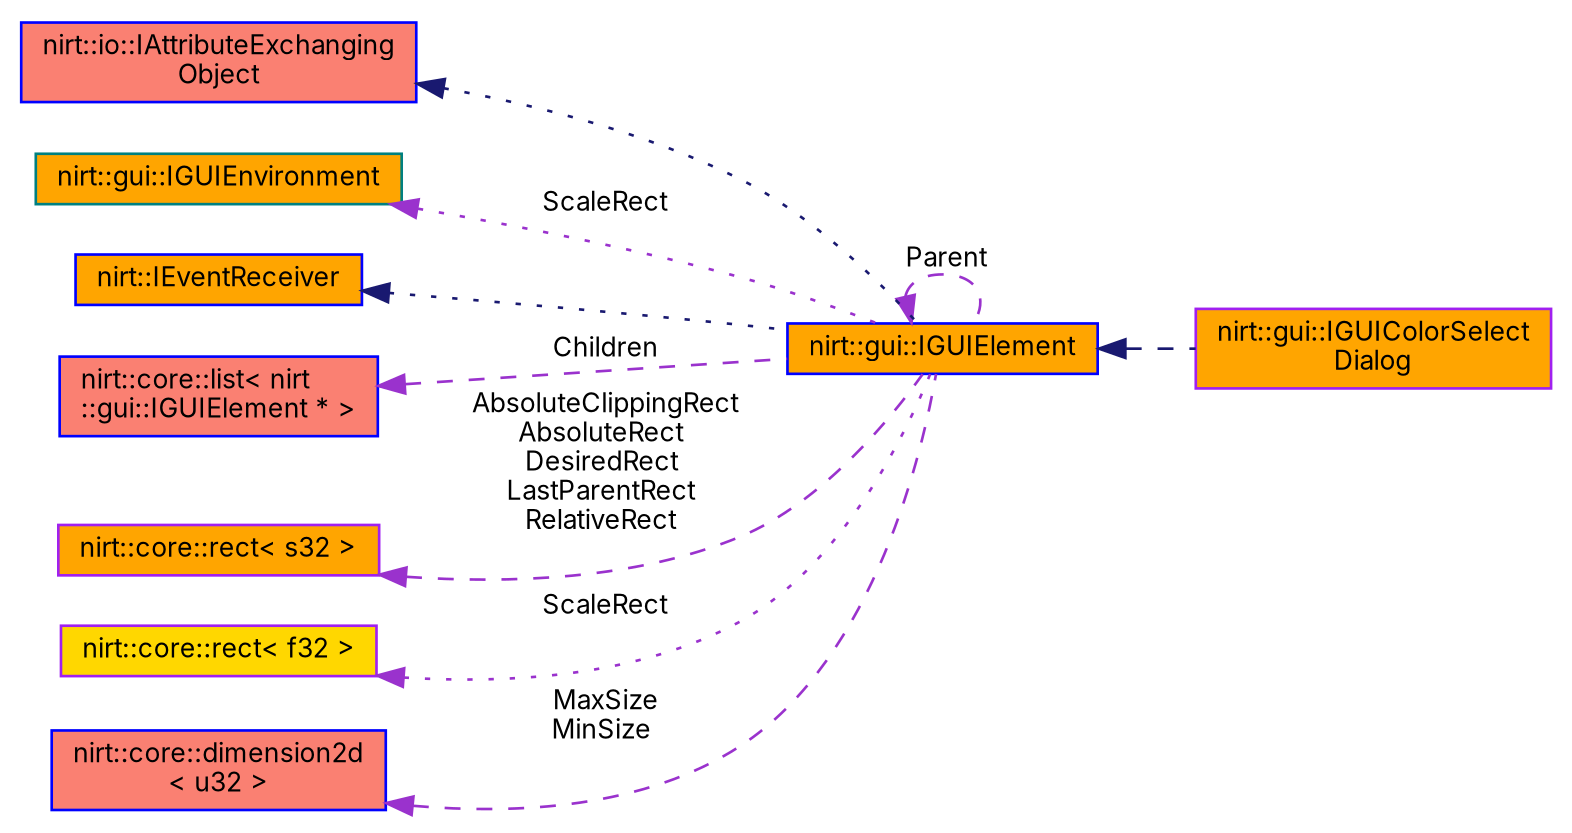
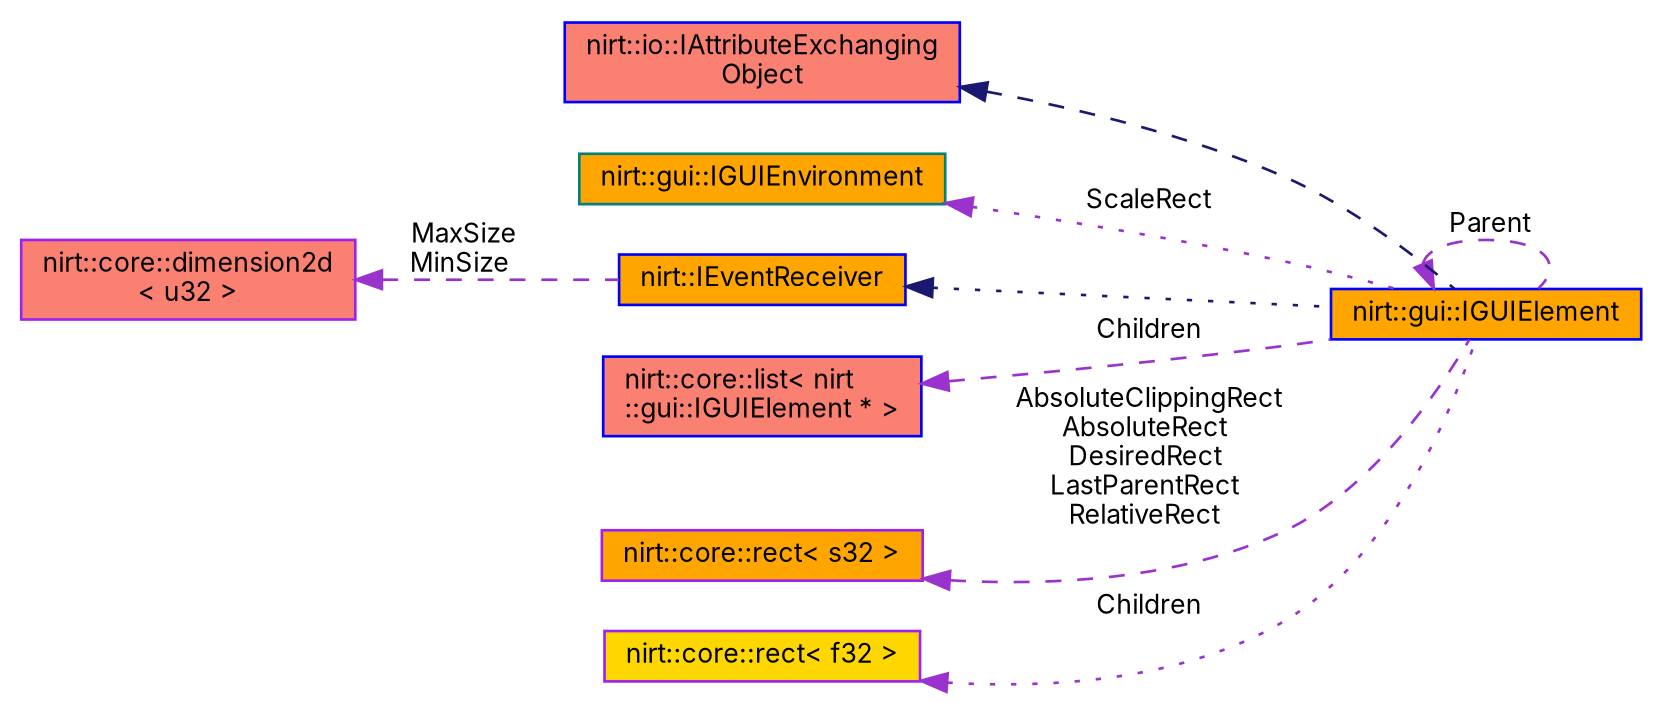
(703, 162) -> (1235, 157)
(1373, 349) -> none
(602, 607) -> (1145, 607)
(776, 717) -> (500, 280)
(219, 770) -> (188, 280)
